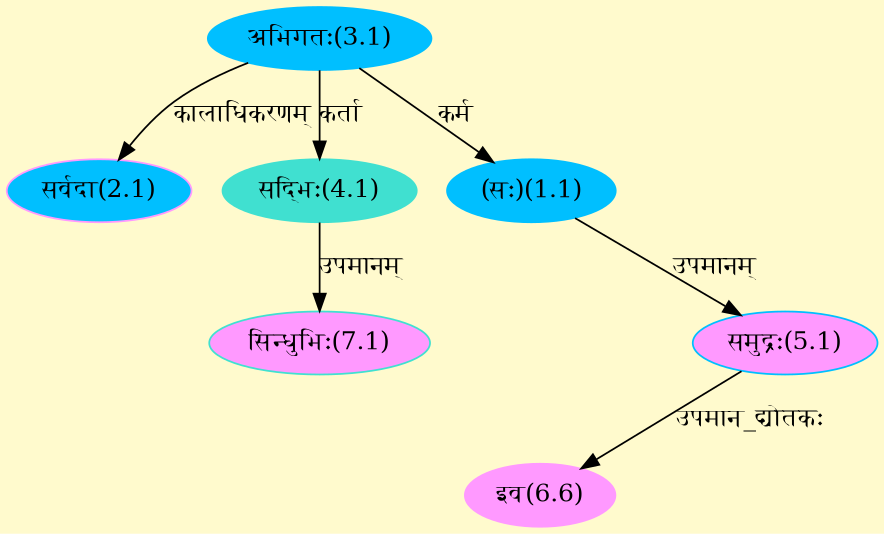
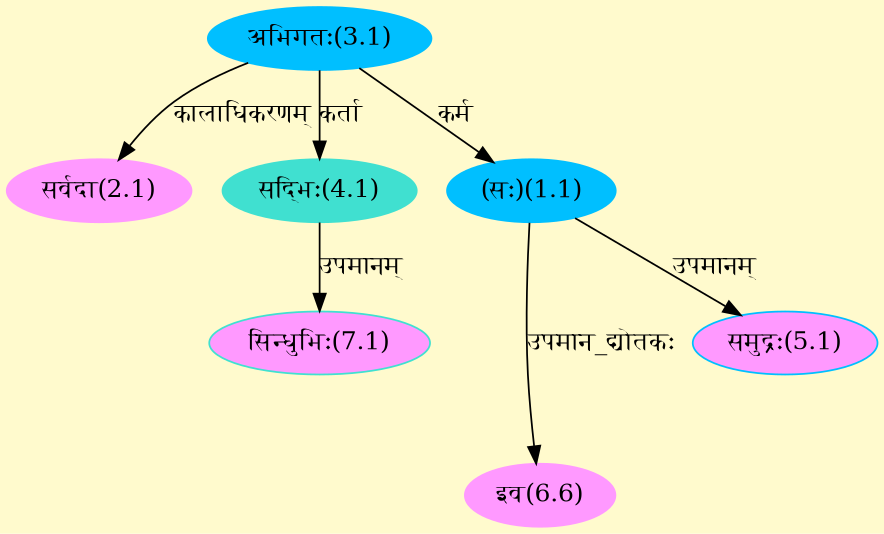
(99, 191) -> (99, 191)
(669, 415) -> (527, 334)
